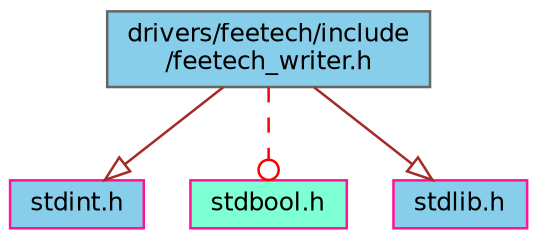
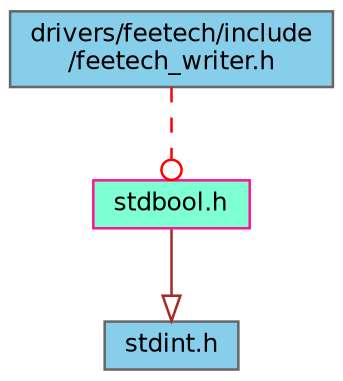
(174, 126) -> (172, 262)
(77, 204) -> (172, 346)
(460, 204) -> none
